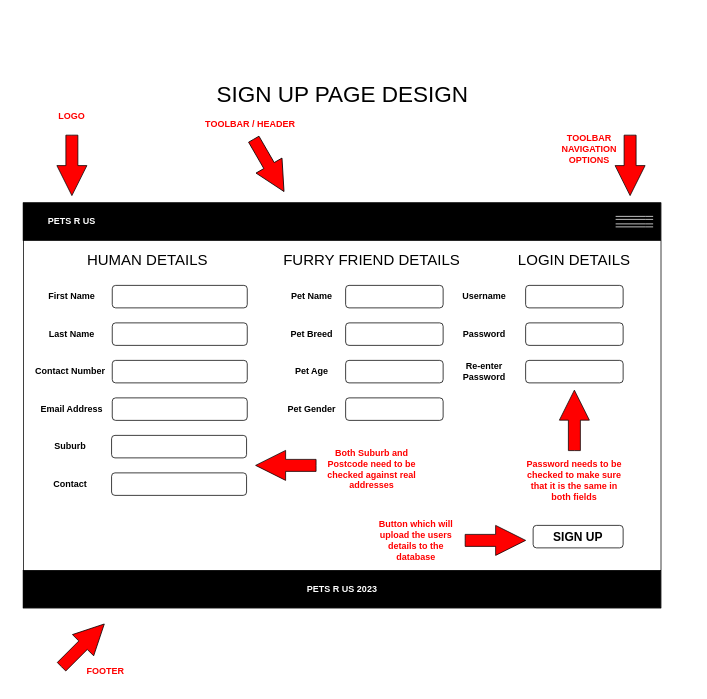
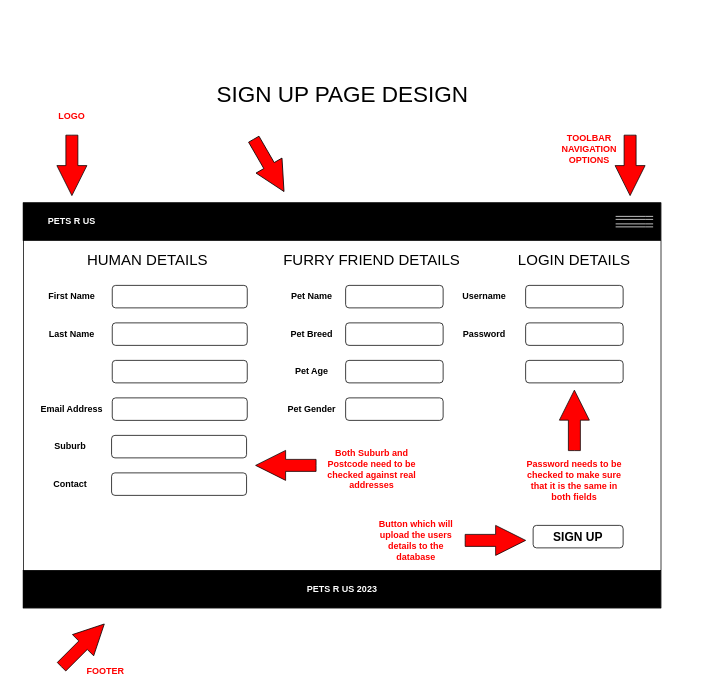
(250, 124) -> none
(70, 372) -> none
(484, 372) -> none
